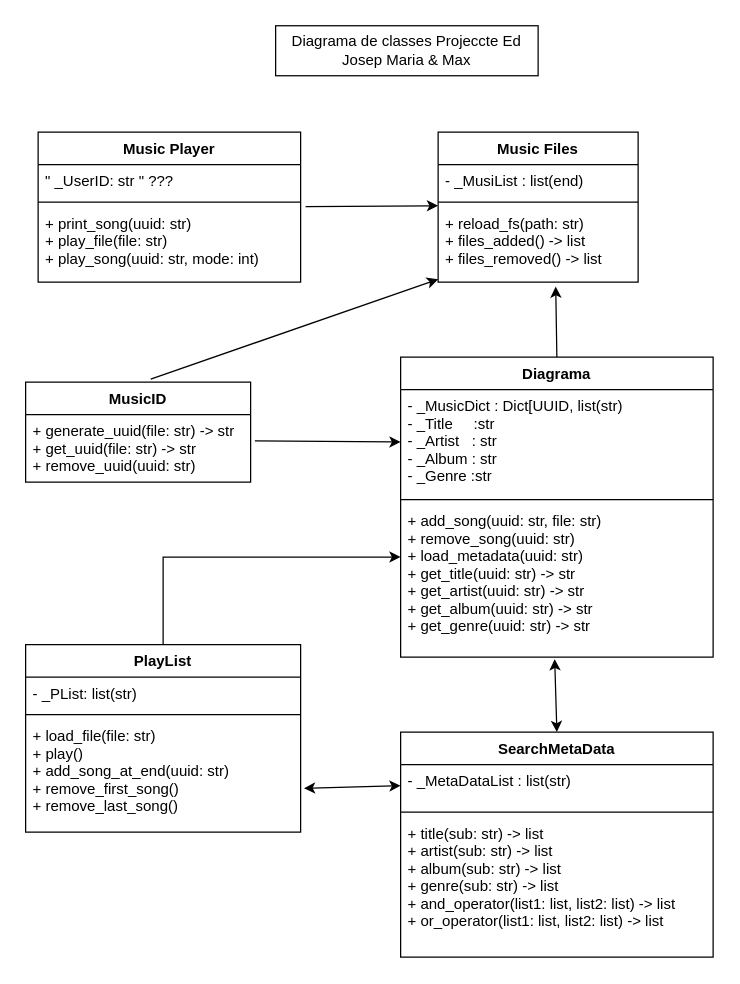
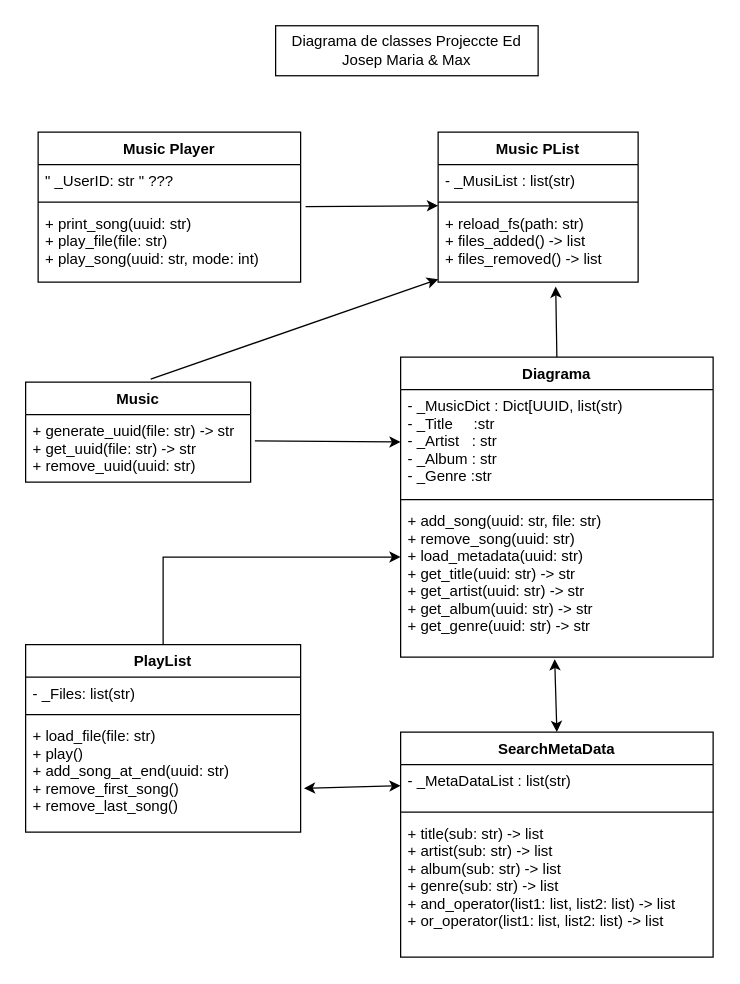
(538, 149) -> (538, 149)
(526, 181) -> (526, 181)
(138, 399) -> (138, 399)
(101, 694) -> (99, 694)
